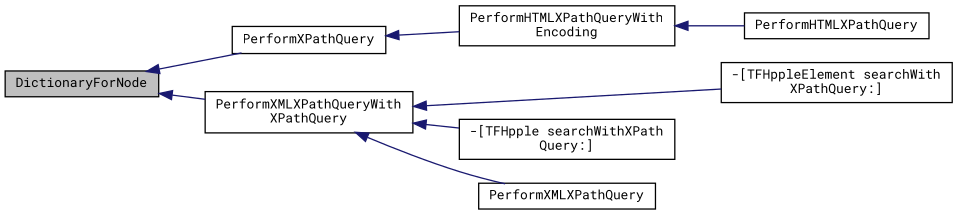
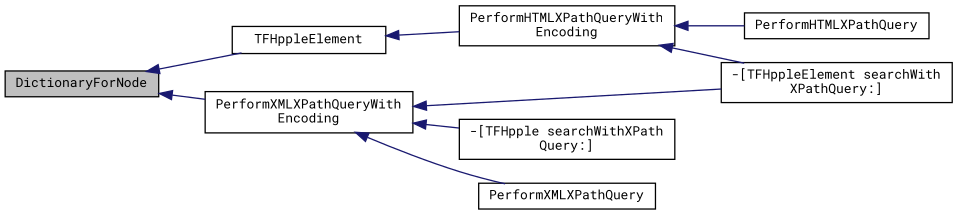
(309, 40) -> (309, 40)
none -> (708, 56)
(309, 112) -> (309, 112)
